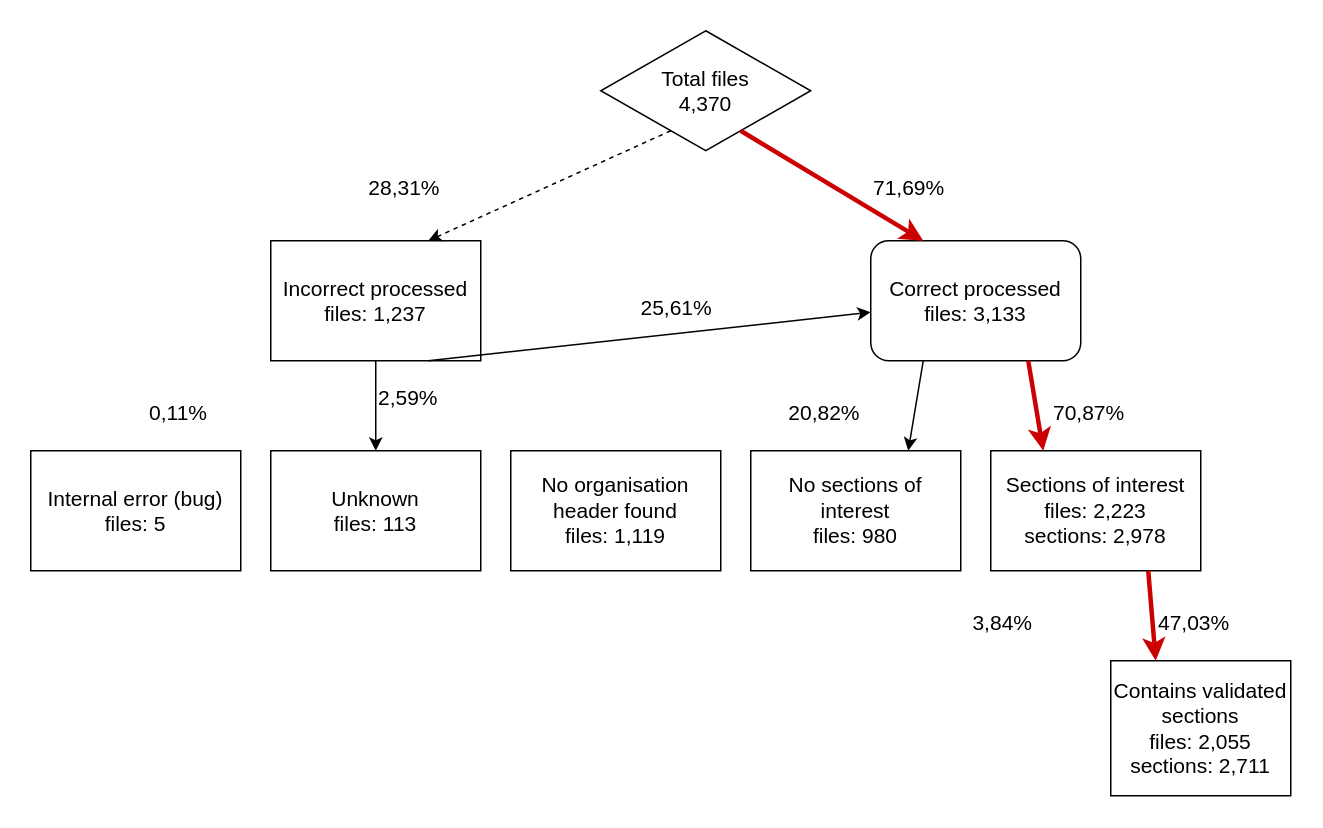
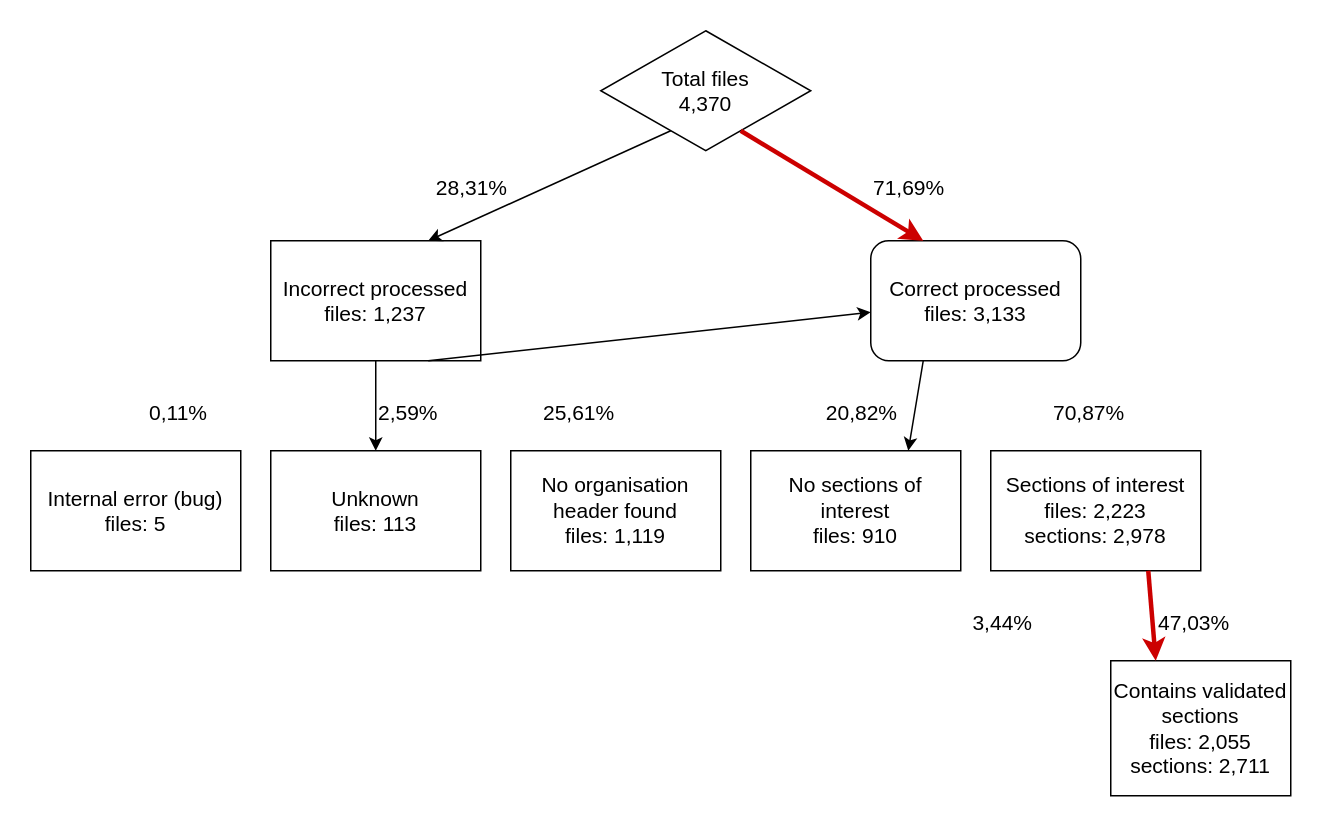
(554, 184) -> (554, 184)
(398, 188) -> (466, 188)
(683, 308) -> (586, 413)
(421, 398) -> (421, 413)
(1035, 398) -> none
(818, 413) -> (856, 413)
(856, 511) -> (856, 511)
(1006, 623) -> (1006, 623)
